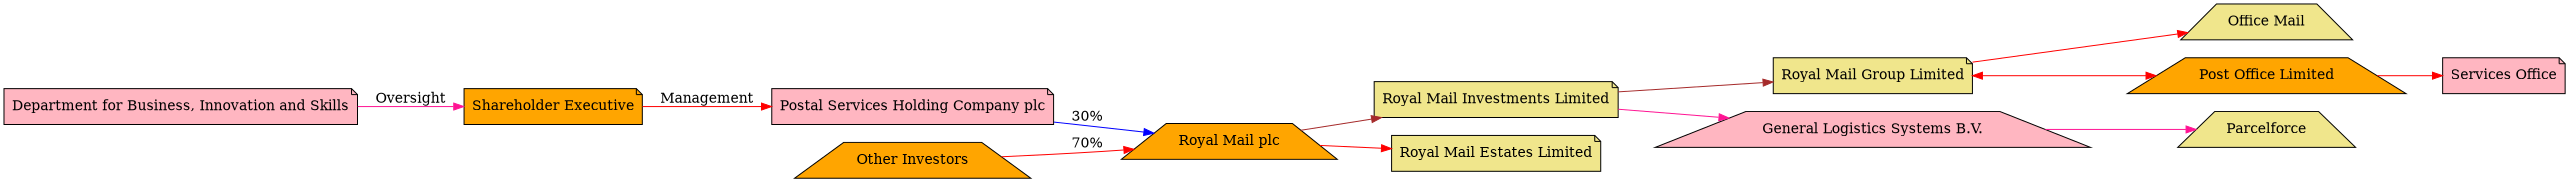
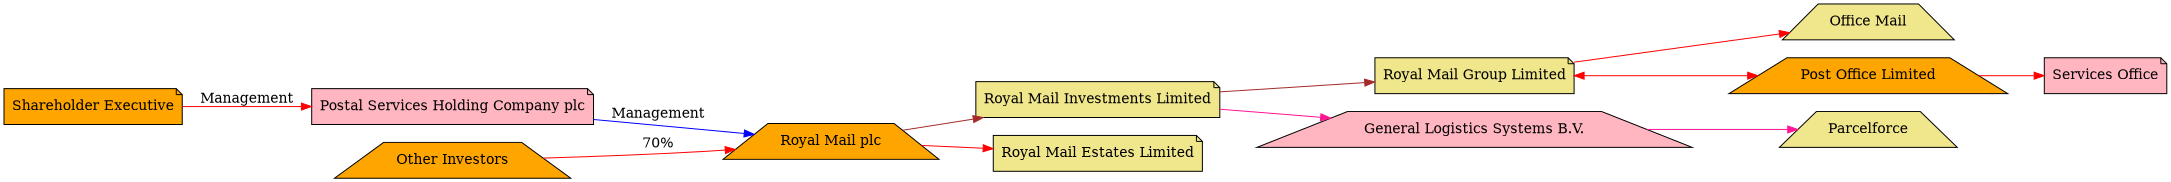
(181, 107) -> none
(1087, 117) -> (658, 114)
